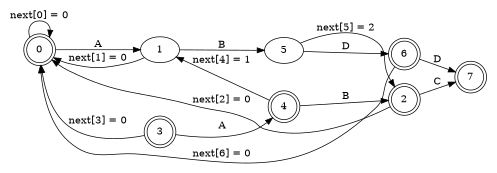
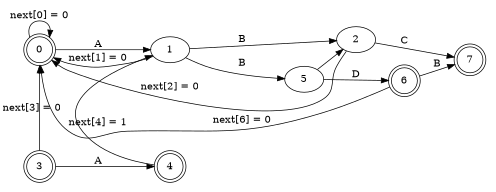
(438, 59) -> (437, 64)
(404, 99) -> (356, 40)
(341, 103) -> (259, 45)
